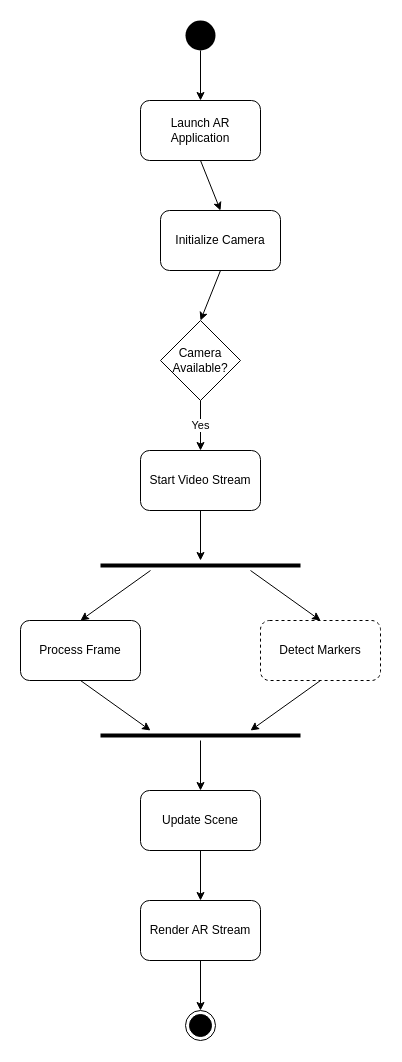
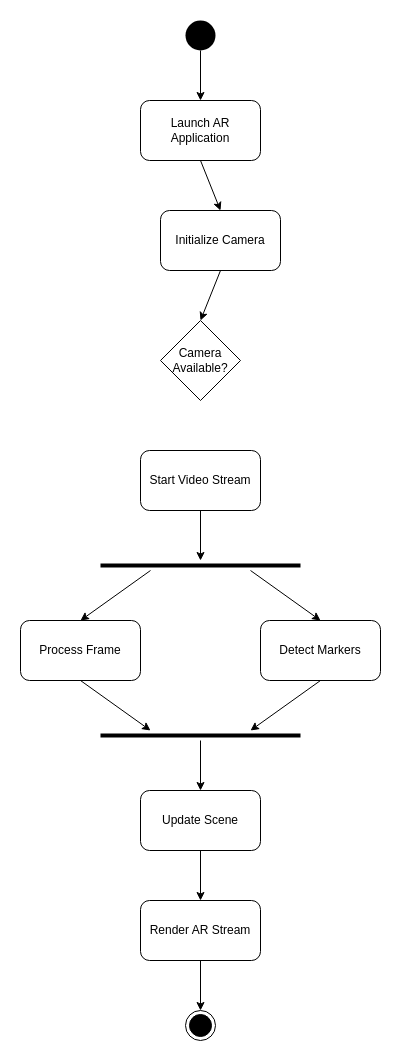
(201, 422) -> none
(321, 651) -> (321, 651)
